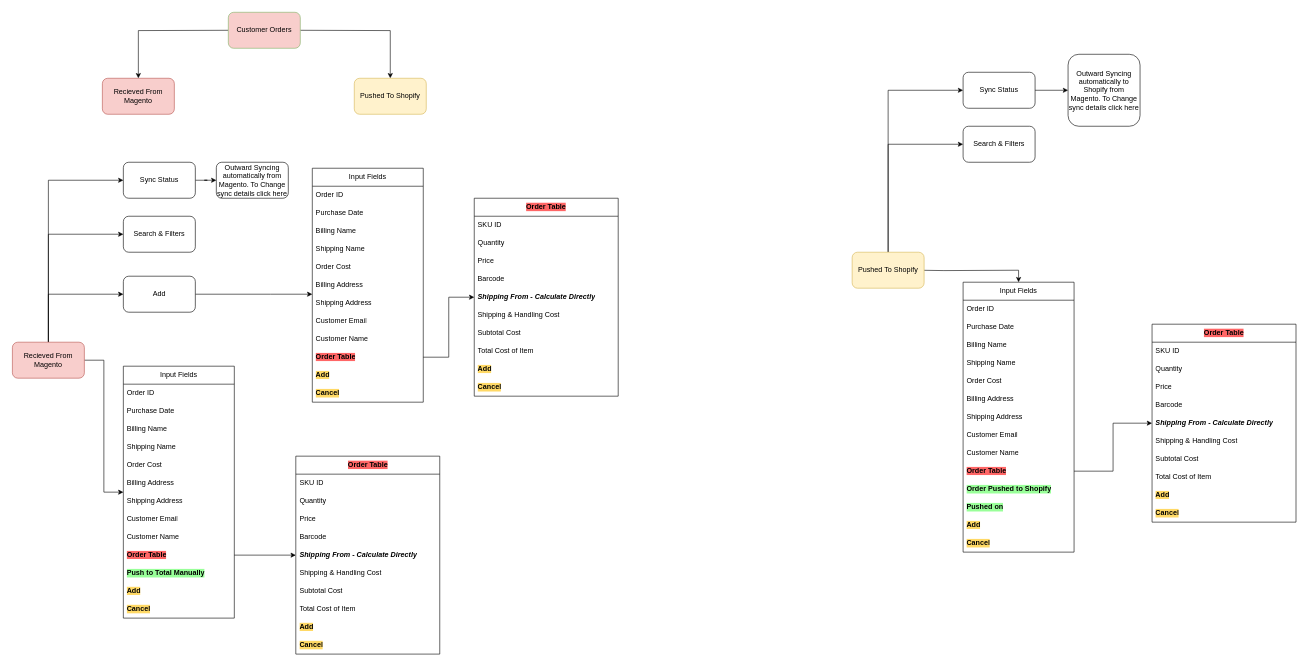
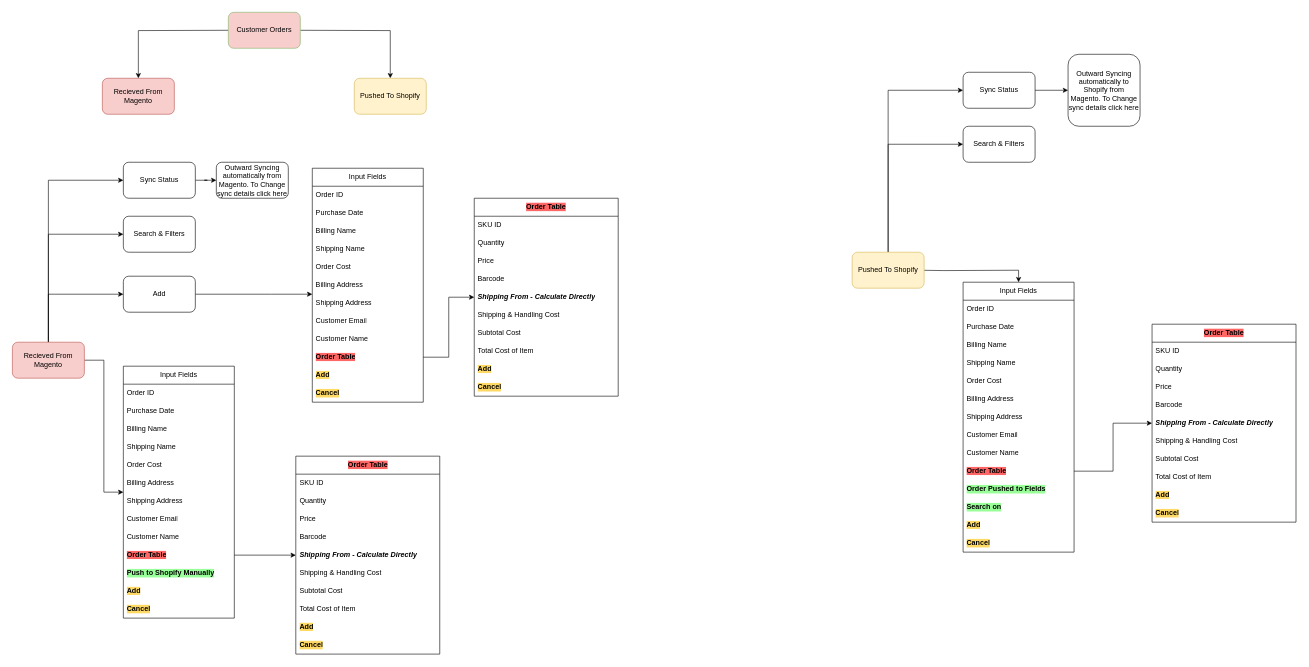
(1010, 489) -> (1007, 489)
(984, 507) -> (984, 507)
(166, 573) -> (170, 573)
